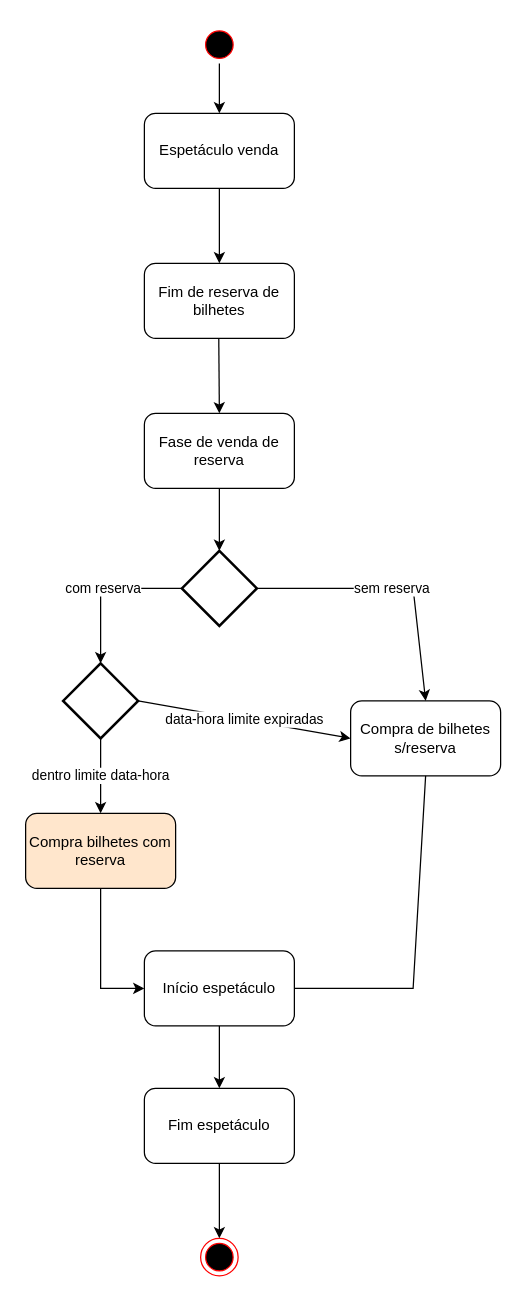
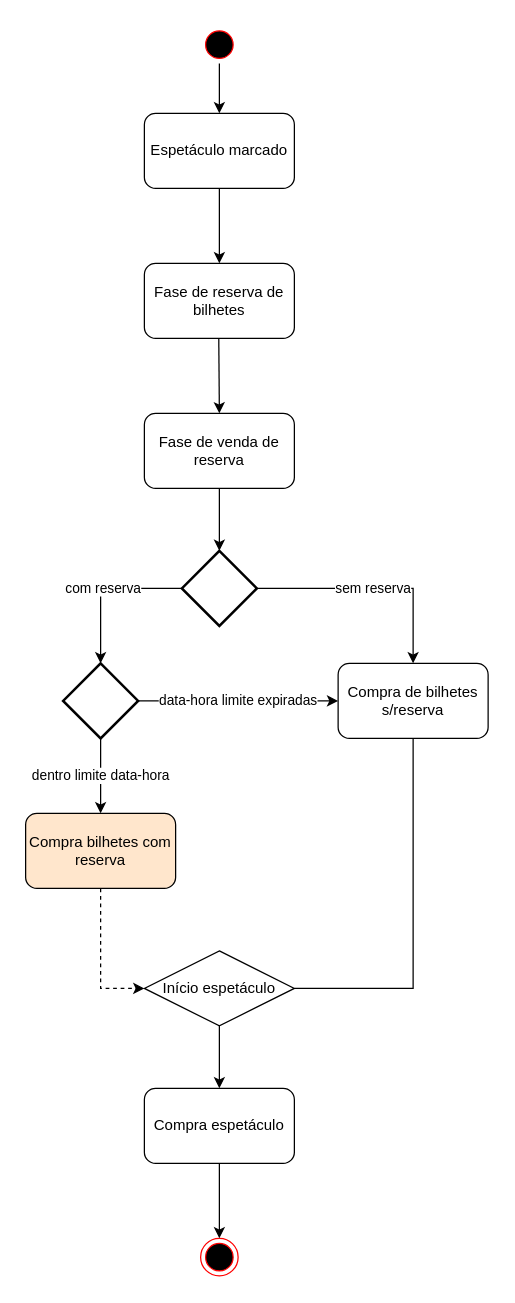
(219, 151) -> (219, 151)
(219, 301) -> (219, 301)
(426, 738) -> (413, 701)
(101, 956) -> (101, 956)
(219, 988) -> (219, 988)
(219, 1126) -> (219, 1126)
